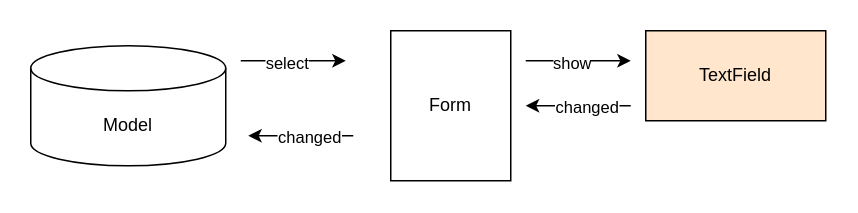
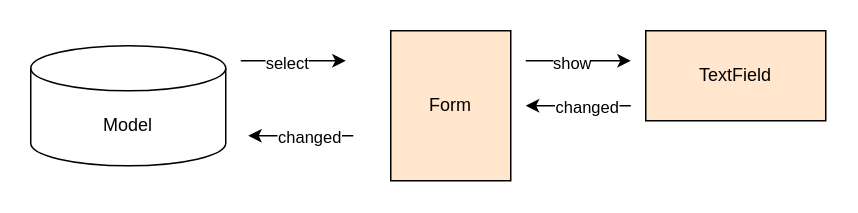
(451, 106) -> (451, 106)
